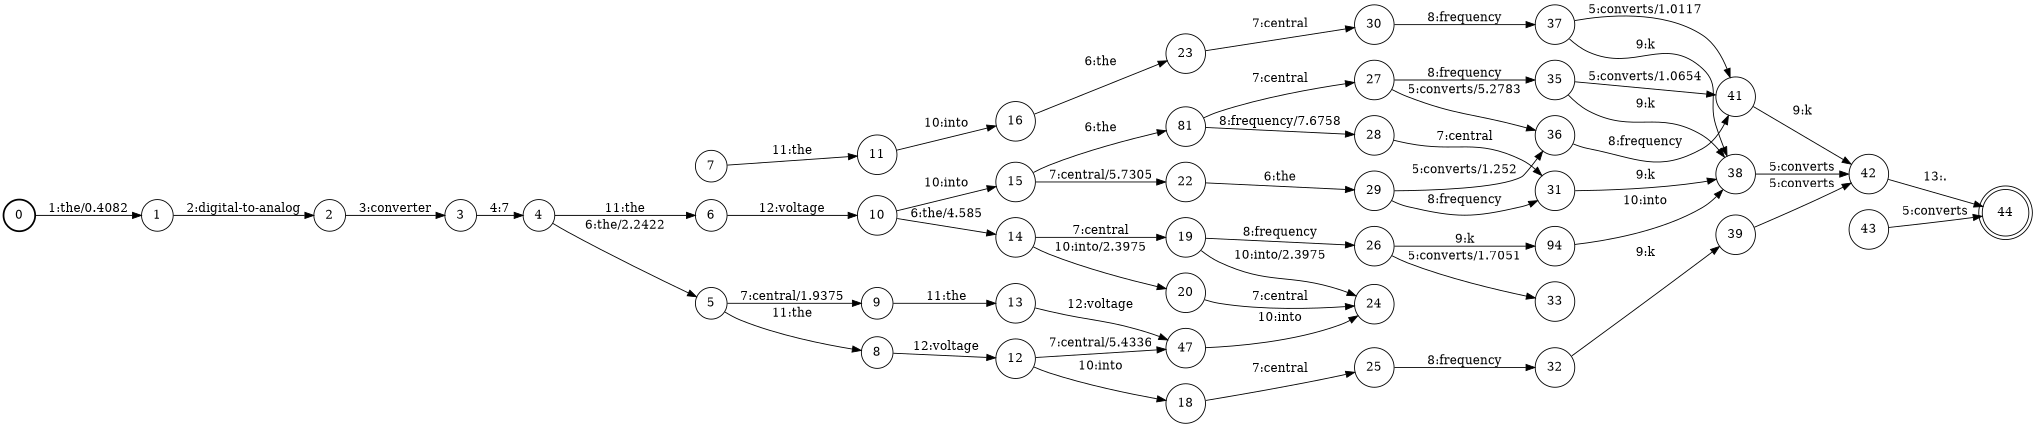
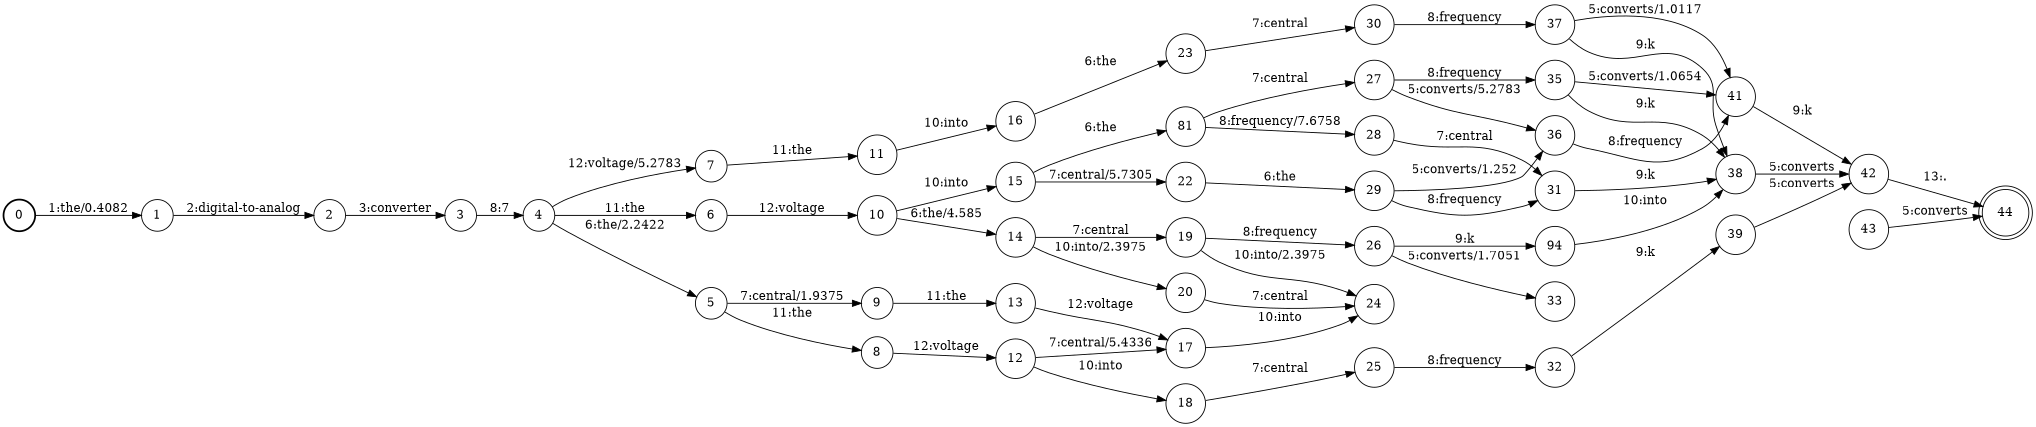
none -> (618, 183)
(500, 209) -> (500, 209)
(1186, 348) -> (1186, 348)
